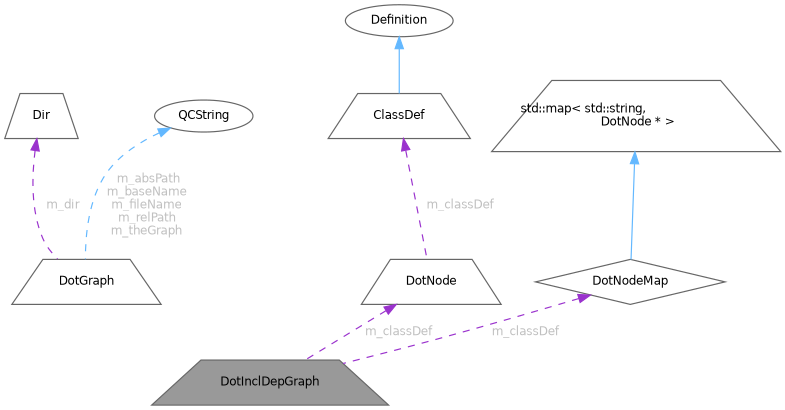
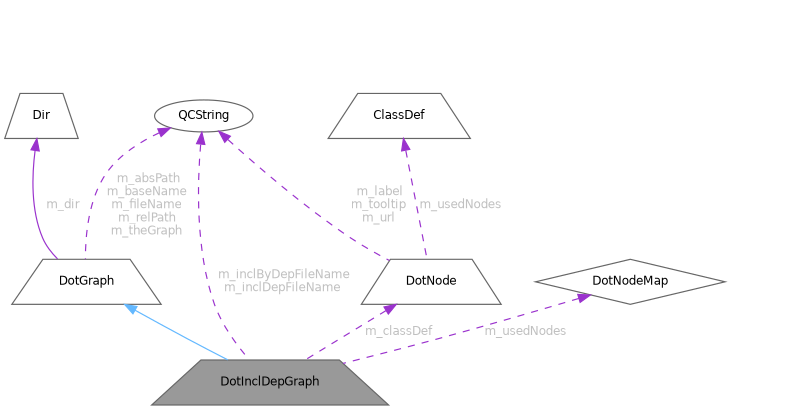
(399, 21) -> none
(636, 116) -> none
(101, 183) -> (101, 183)
none -> (305, 205)
(459, 205) -> (459, 205)
(35, 208) -> (35, 208)
none -> (203, 258)
(524, 332) -> (524, 332)
none -> (181, 335)
